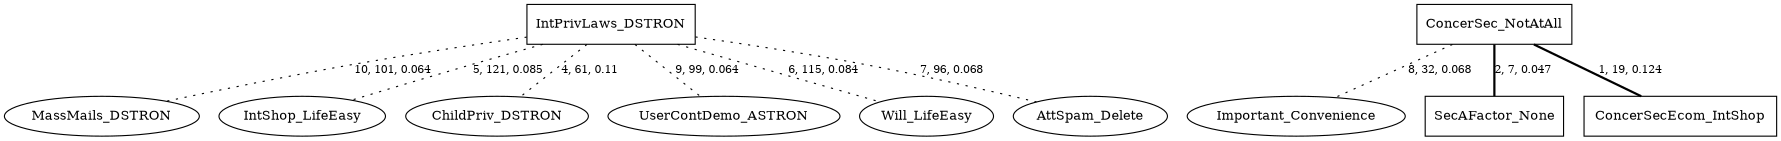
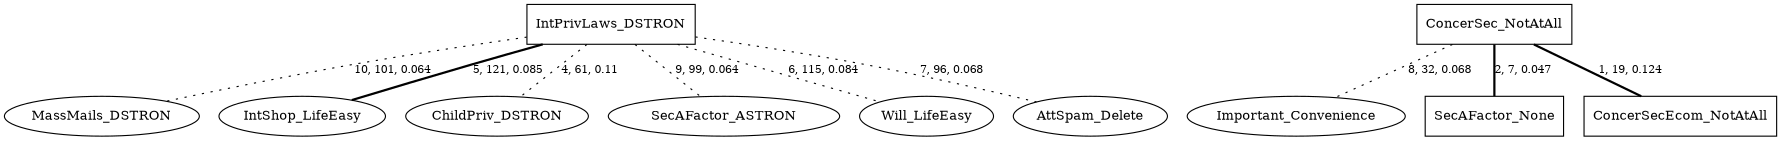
(447, 72) -> (447, 72)
(724, 116) -> (724, 116)
(1680, 116) -> (1680, 116)
